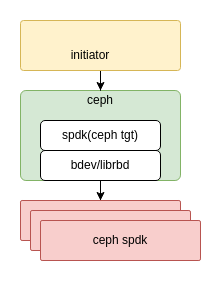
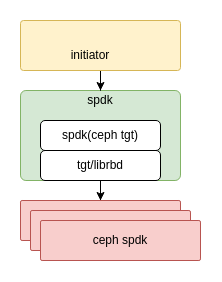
(101, 101) -> (101, 101)
(101, 166) -> (101, 166)
